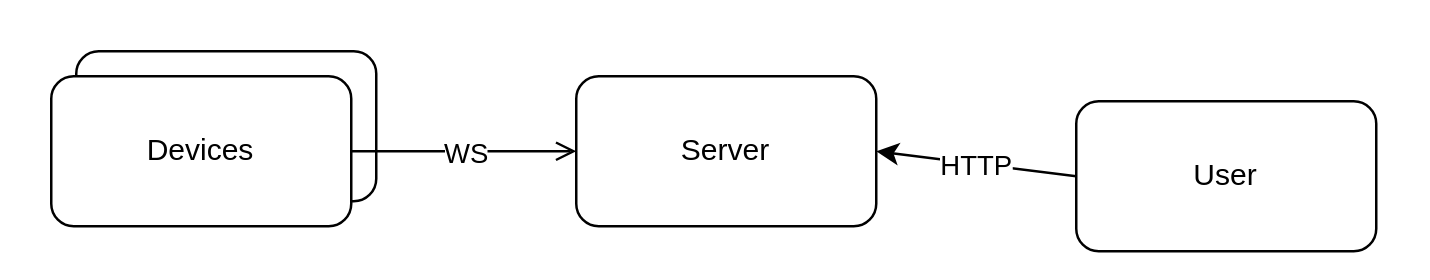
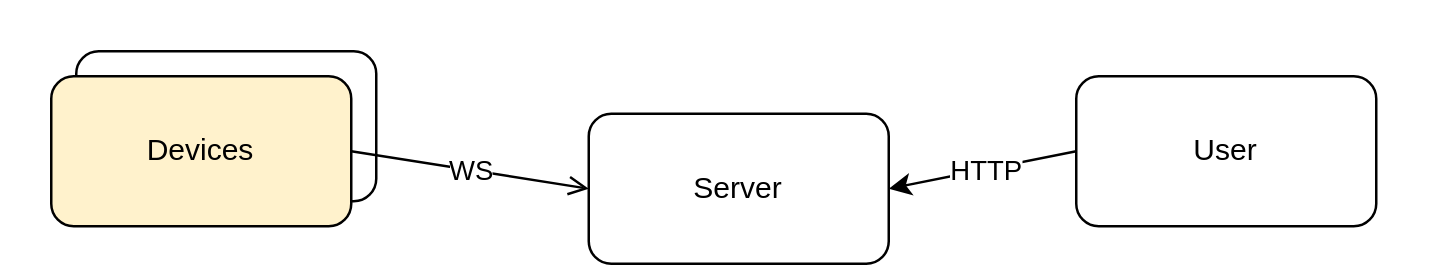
(201, 151) -> (201, 151)
(726, 151) -> (739, 189)
(1226, 176) -> (1226, 151)
